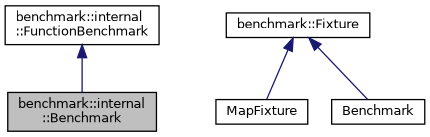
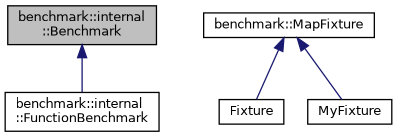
(298, 25) -> (289, 25)
(82, 75) -> (82, 75)
(262, 112) -> (251, 112)
(378, 112) -> (350, 112)
